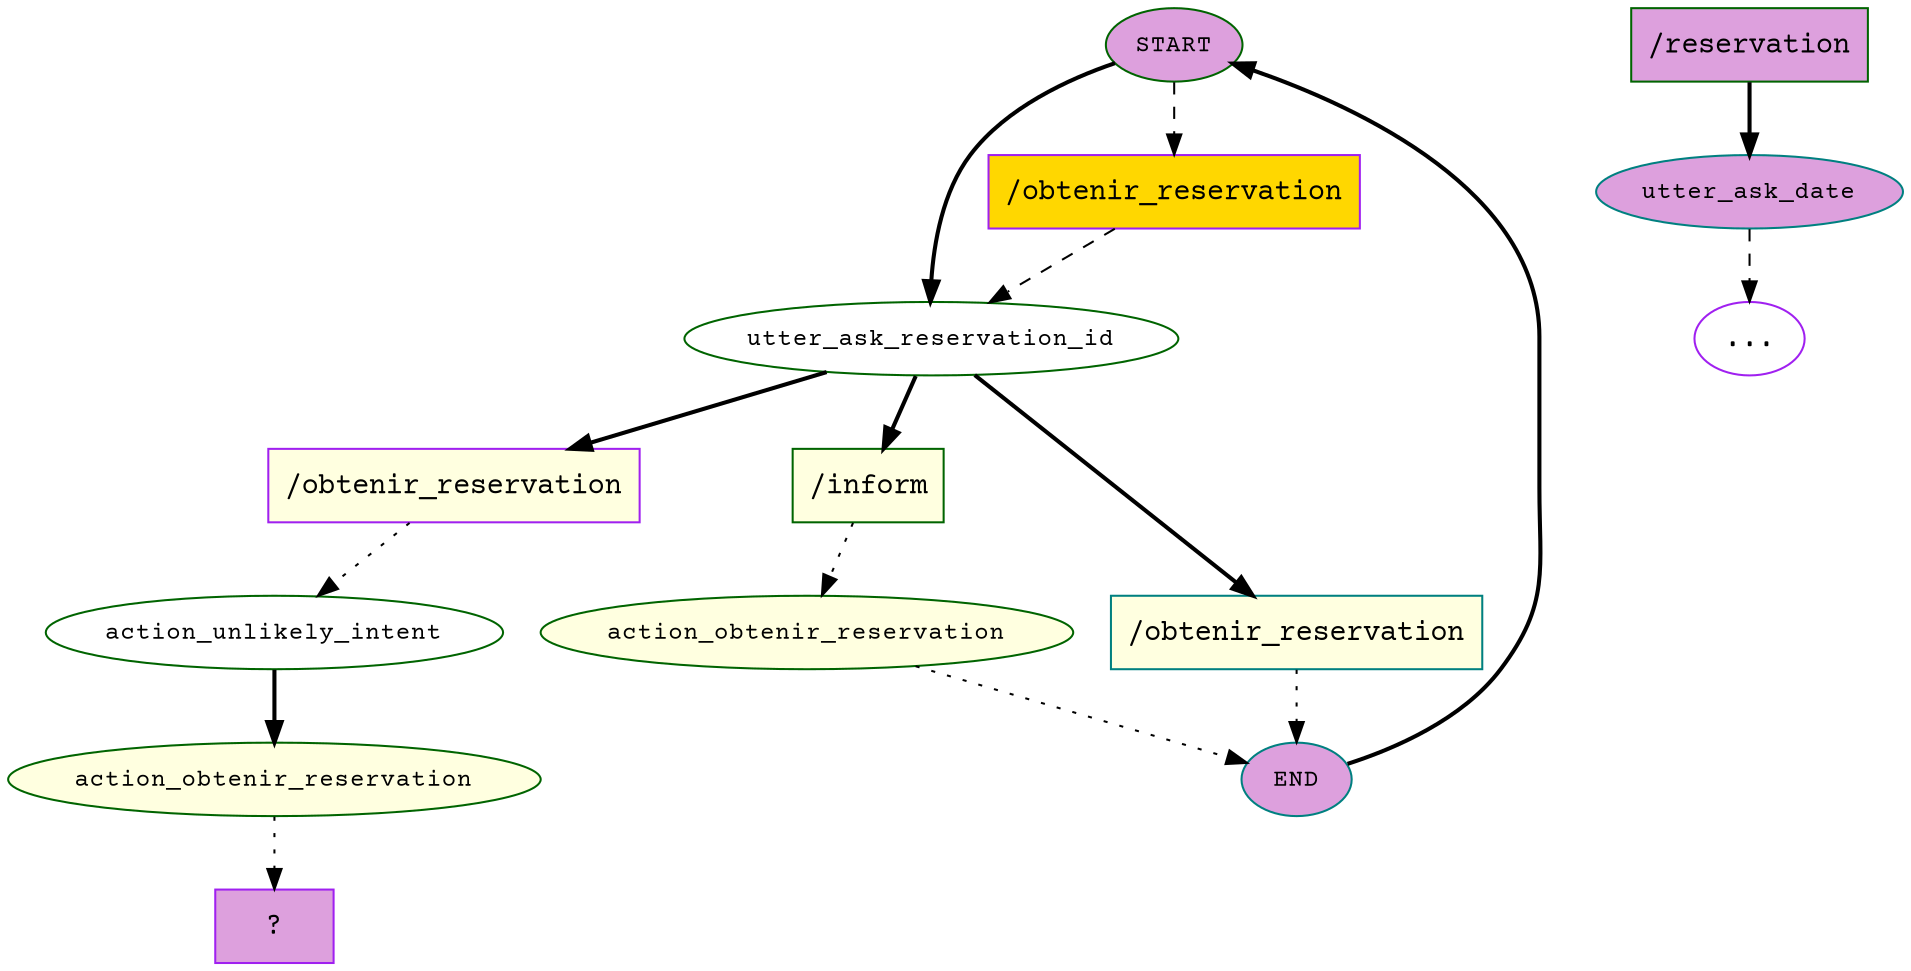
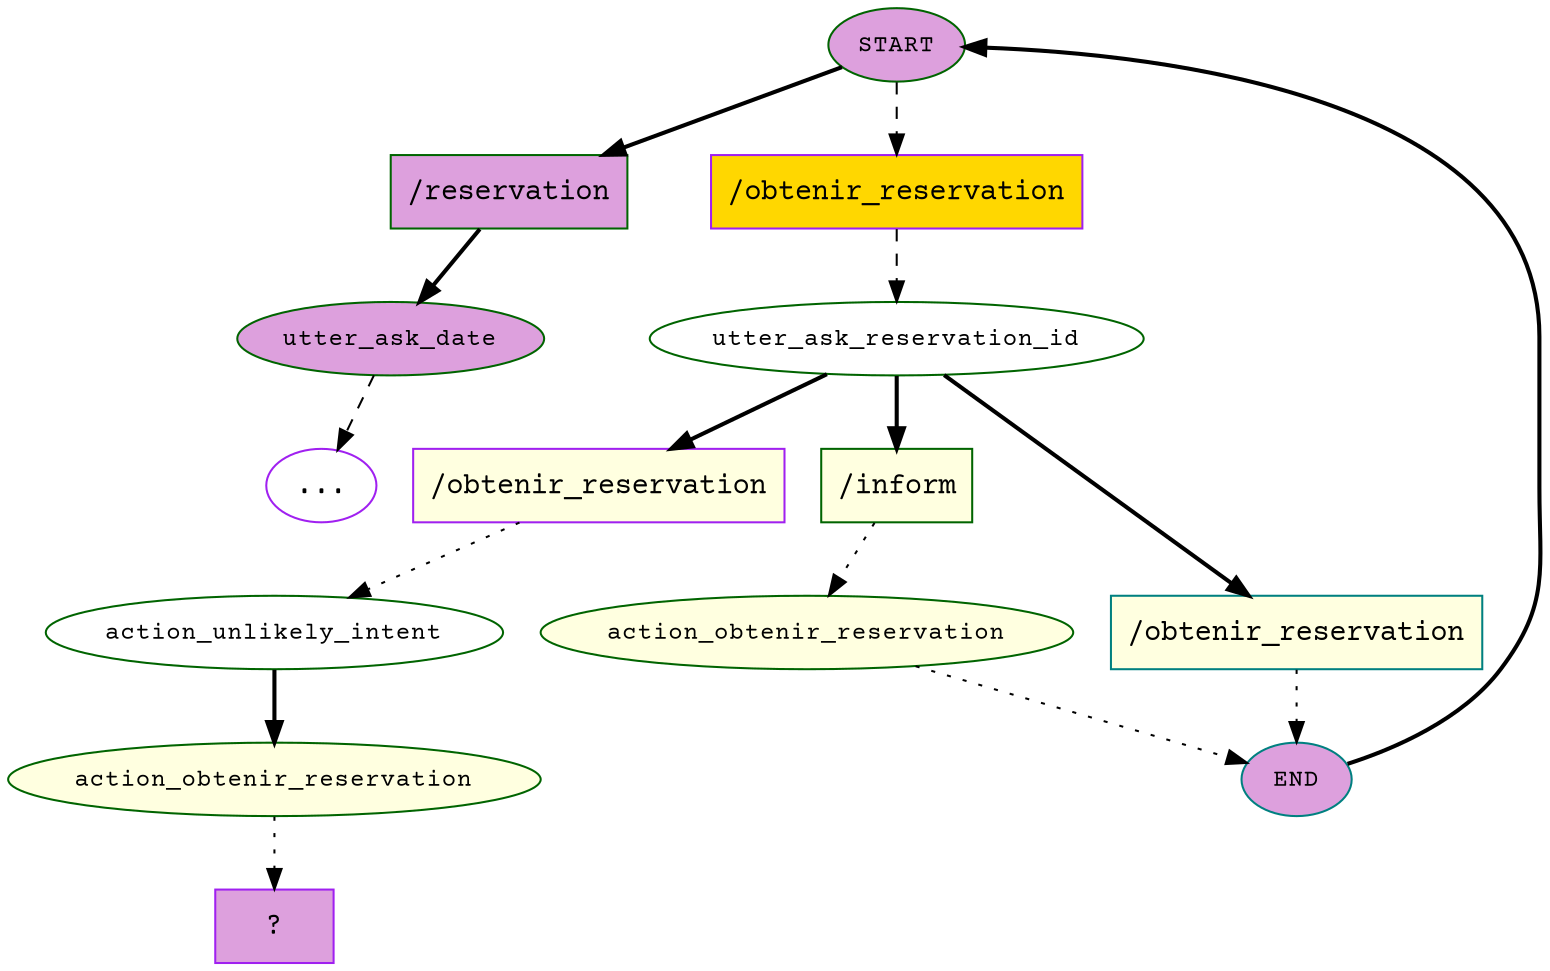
(983, 140) -> (733, 107)
(1750, 192) -> (391, 339)
